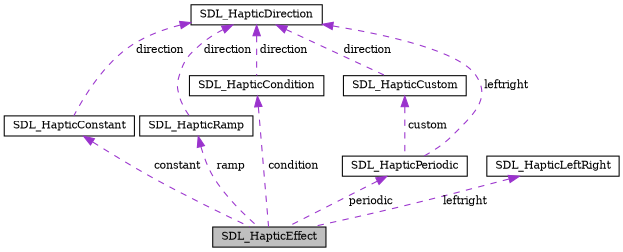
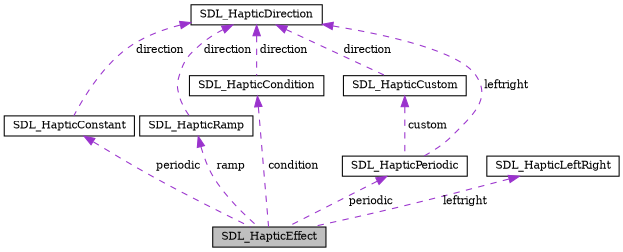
(176, 166) -> (177, 166)
